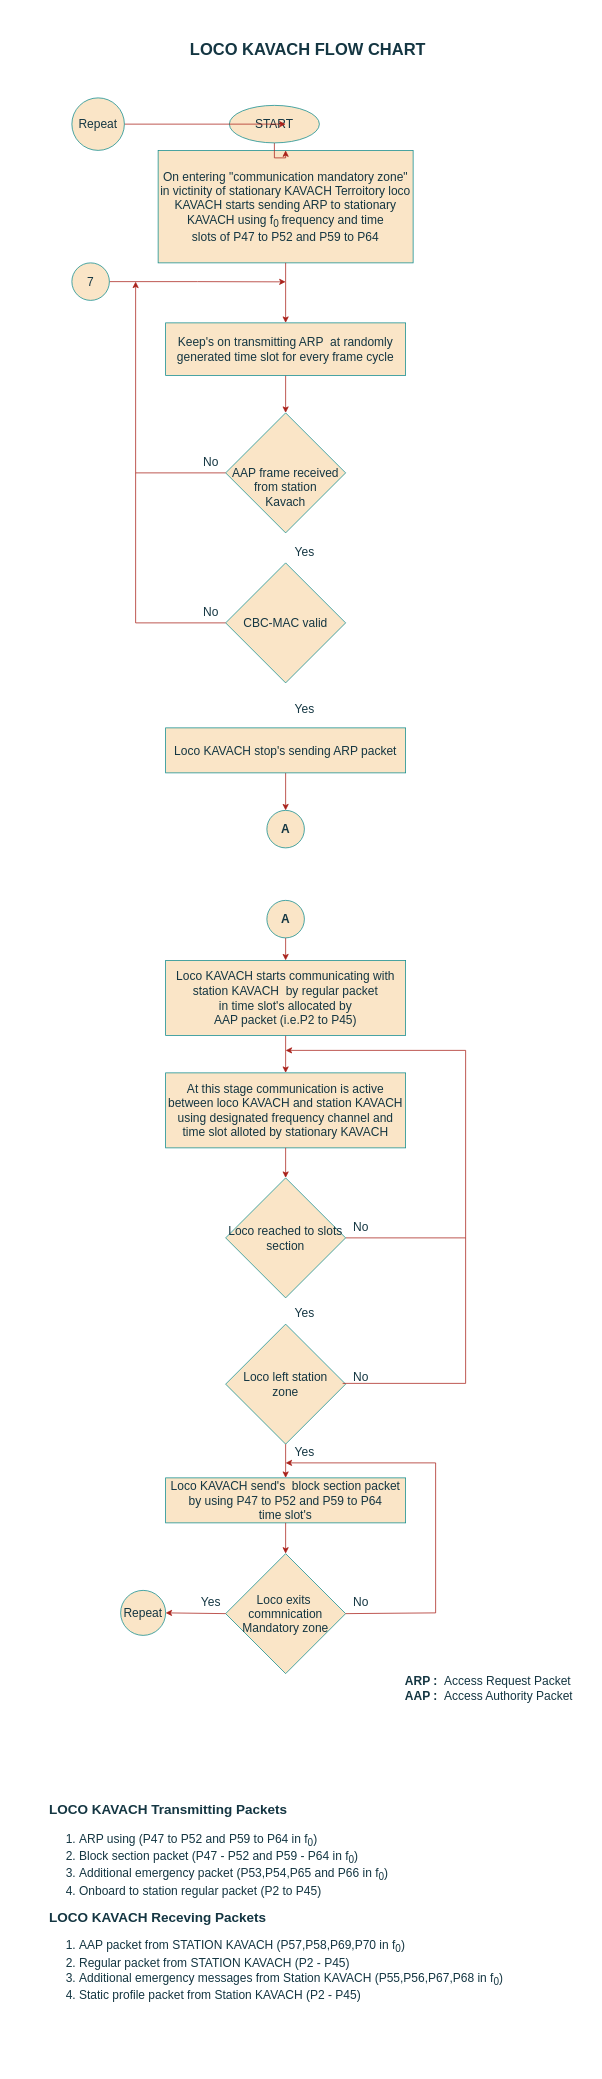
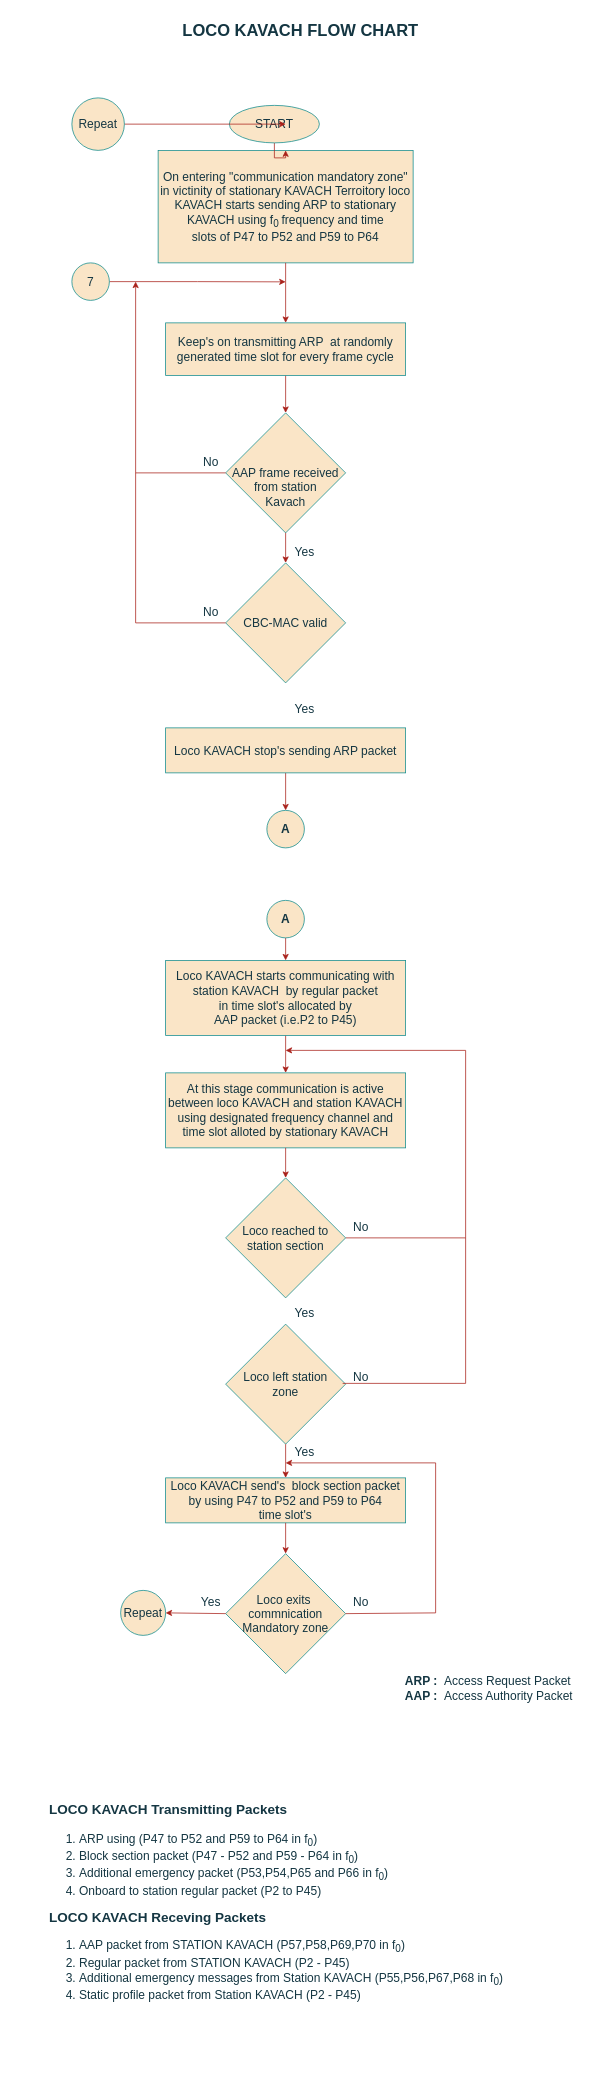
(308, 49) -> (300, 30)
none -> (285, 545)
(285, 1238) -> (285, 1238)
